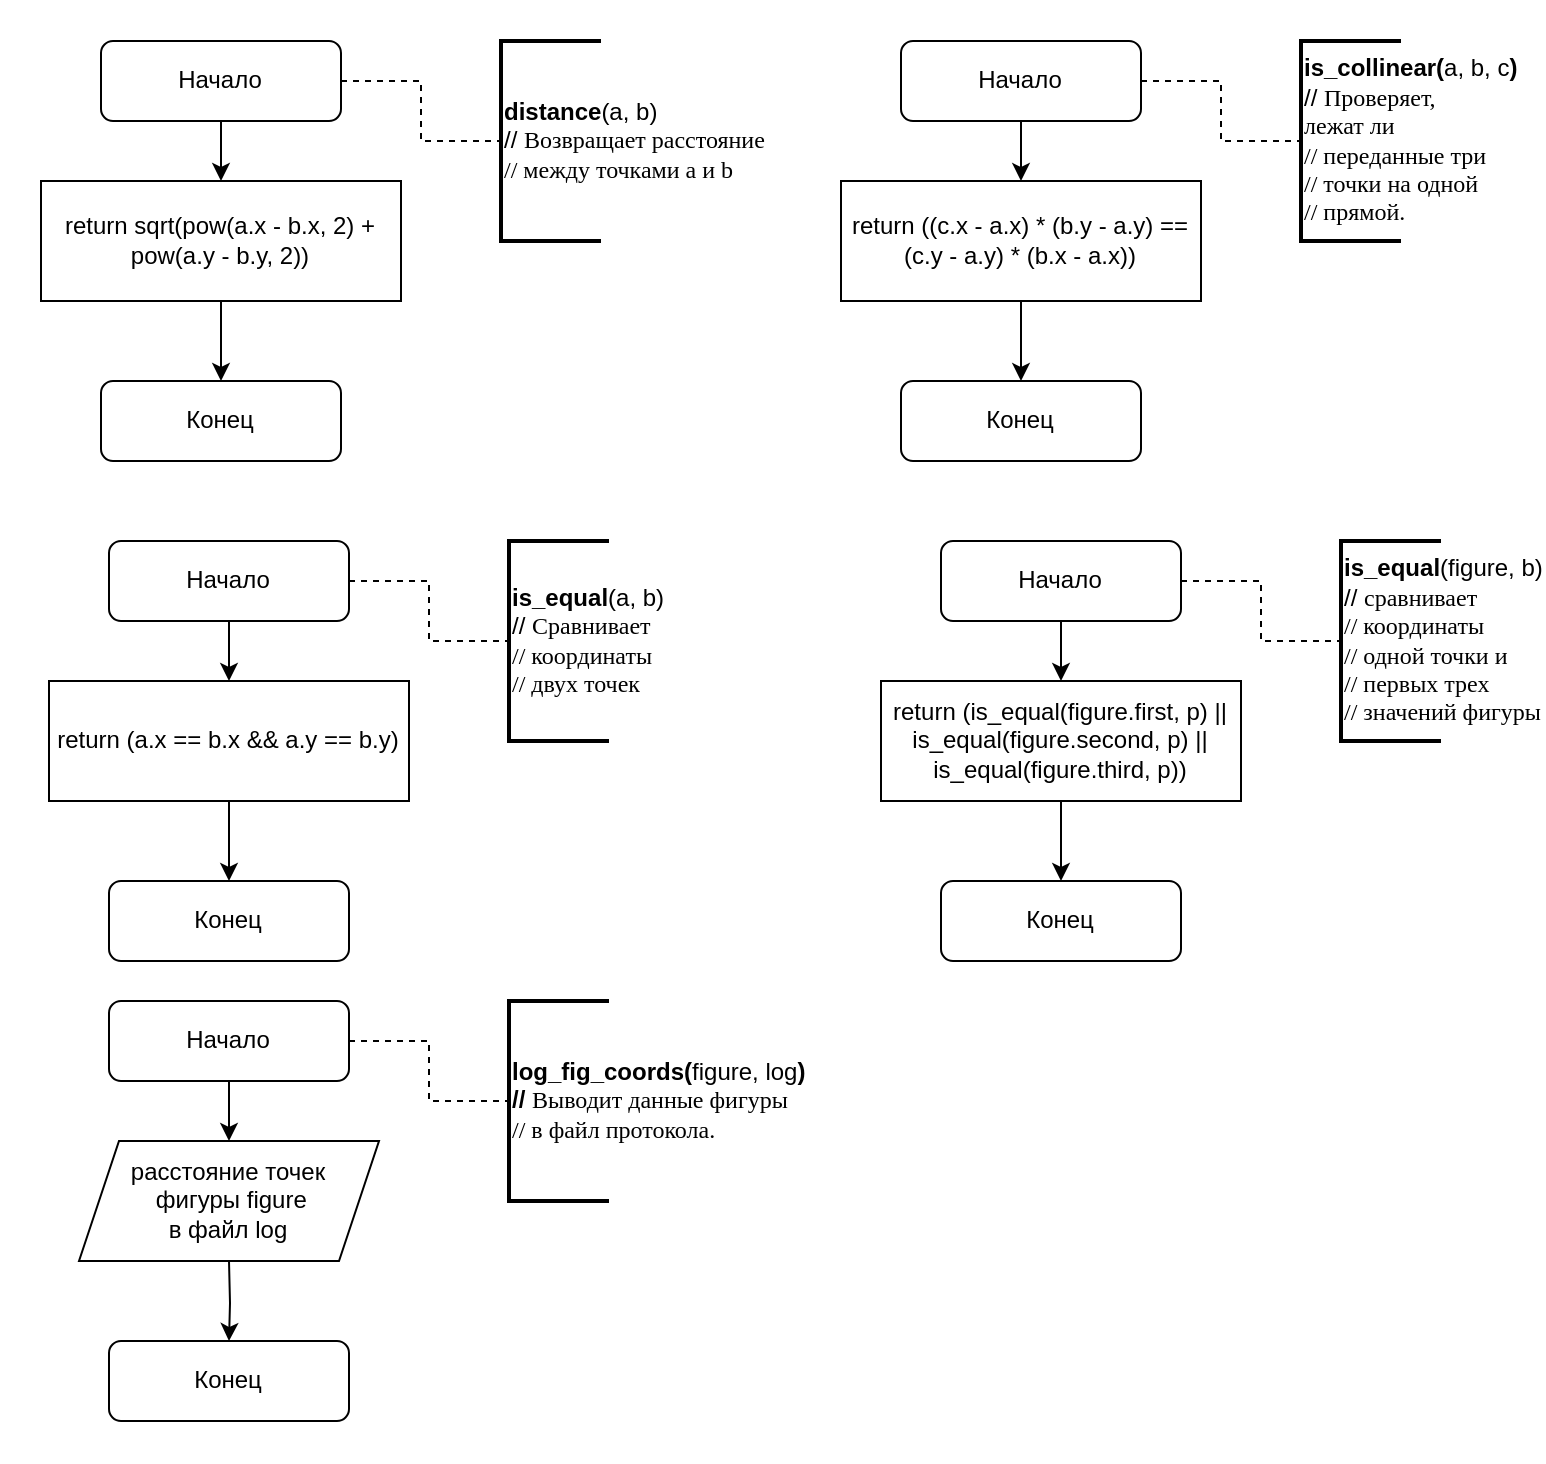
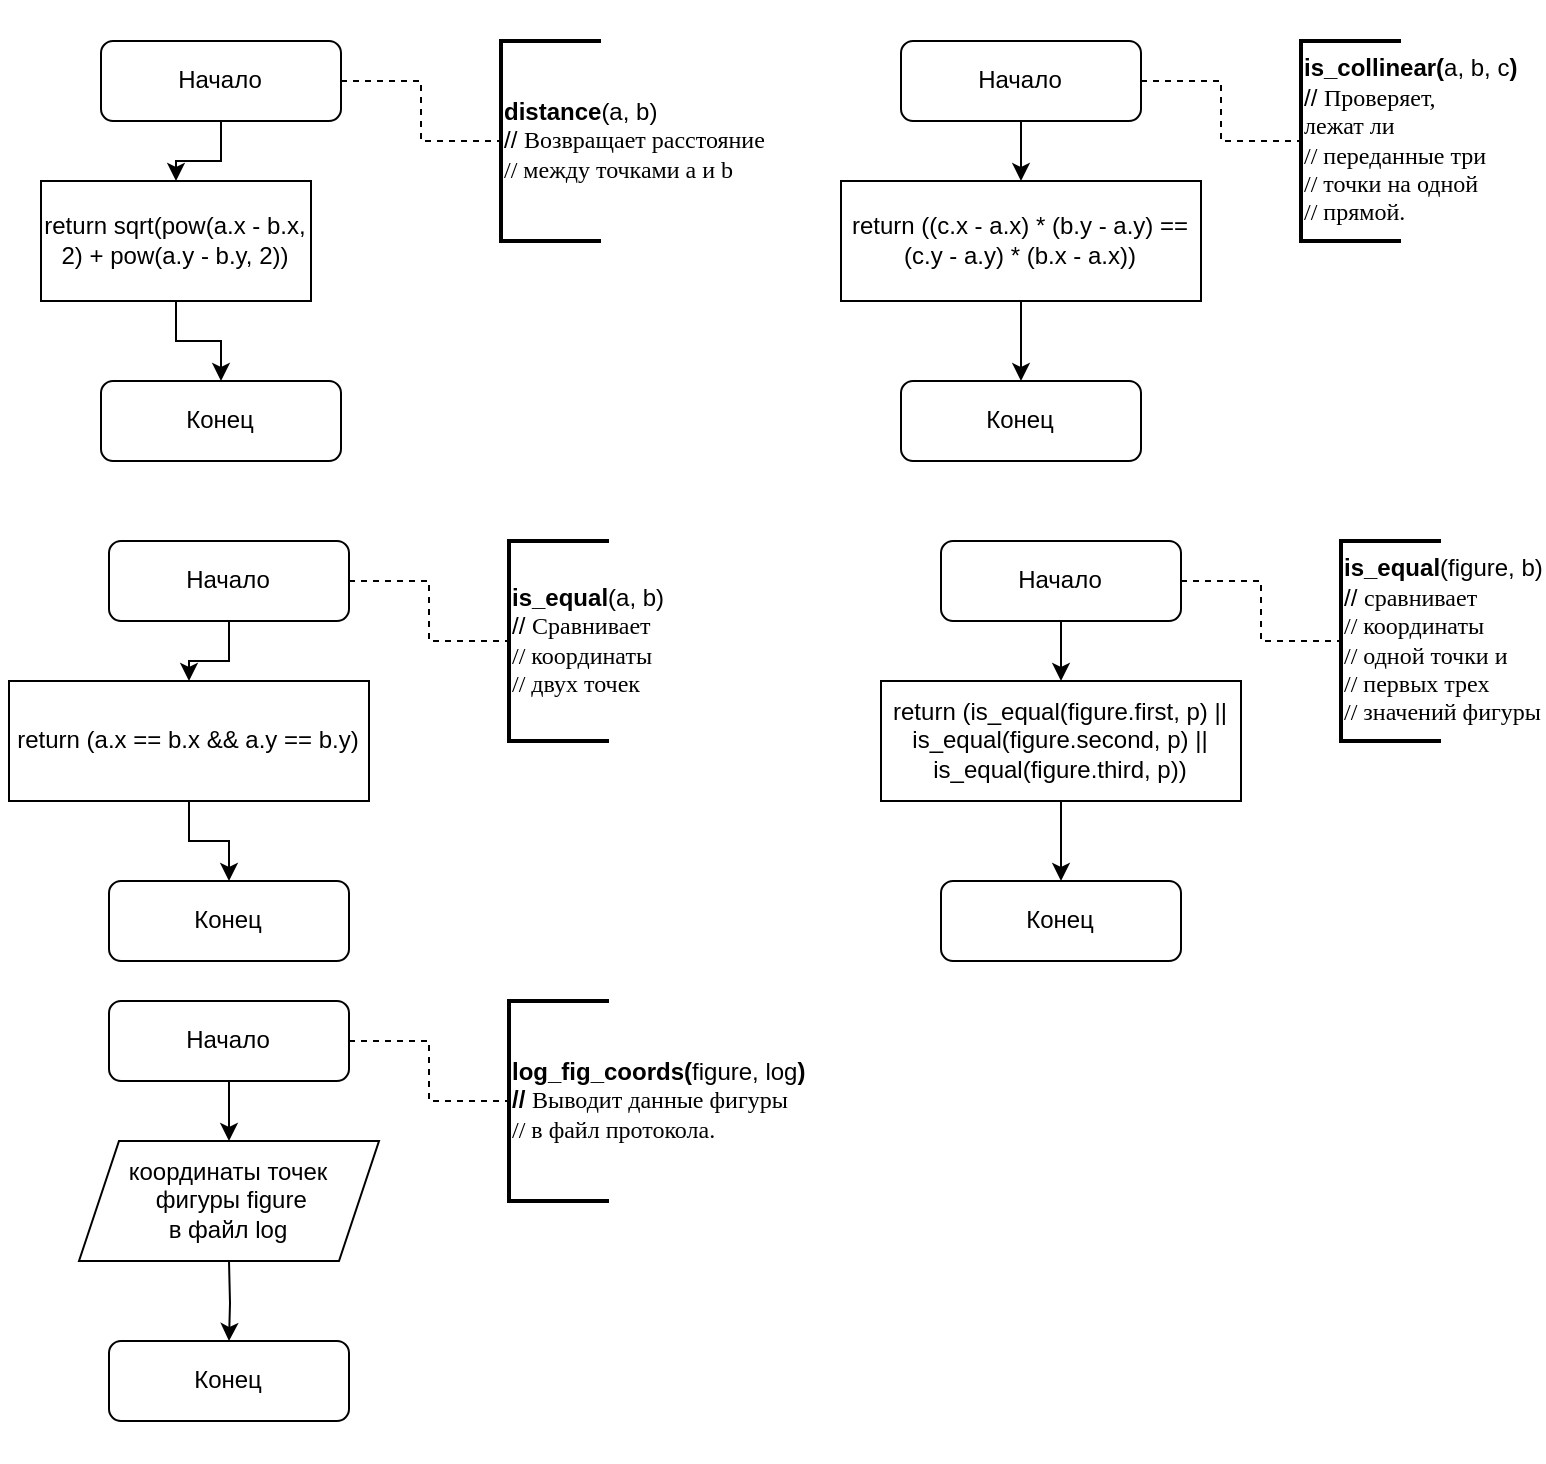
(221, 241) -> (176, 241)
(229, 741) -> (189, 741)
(229, 1201) -> (229, 1201)
